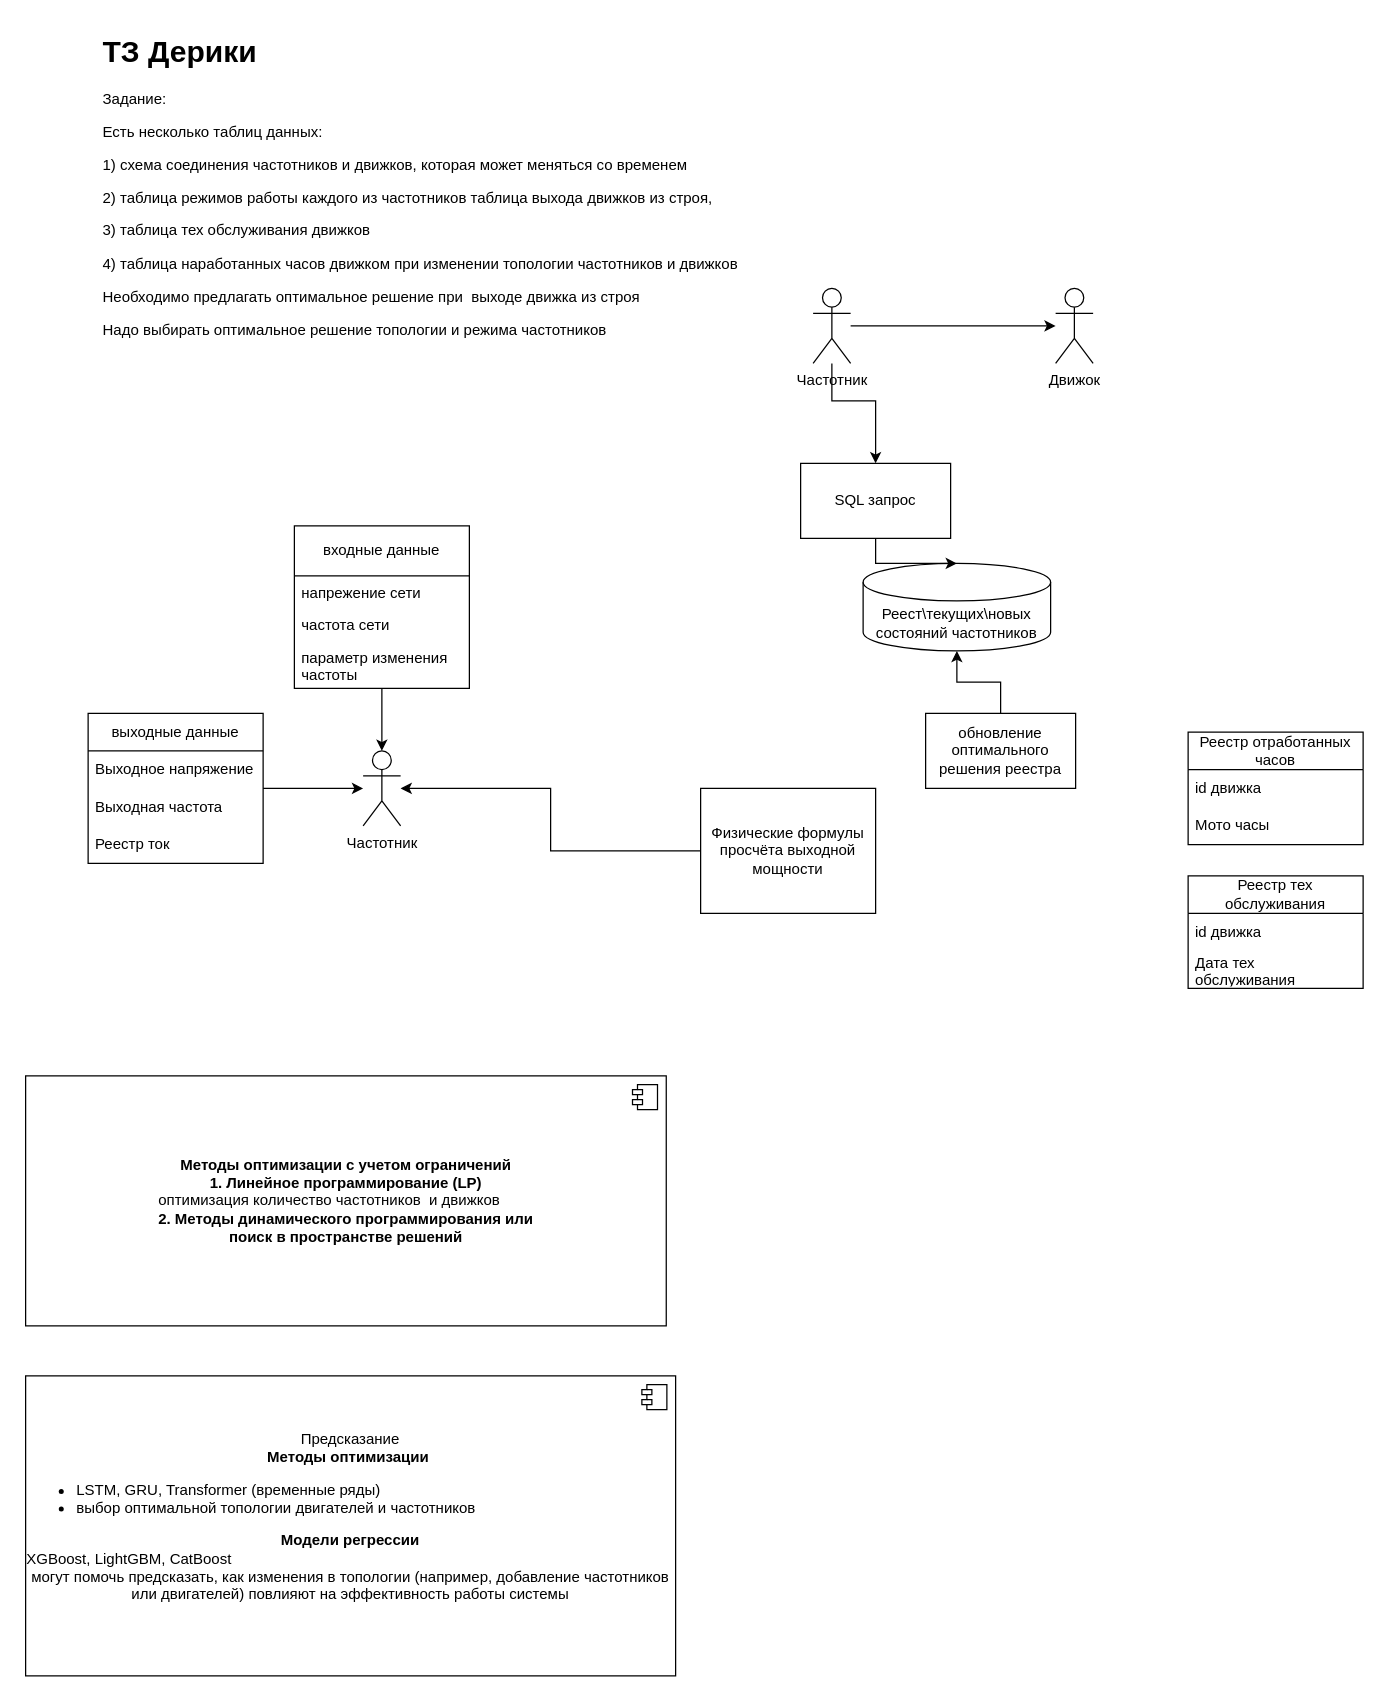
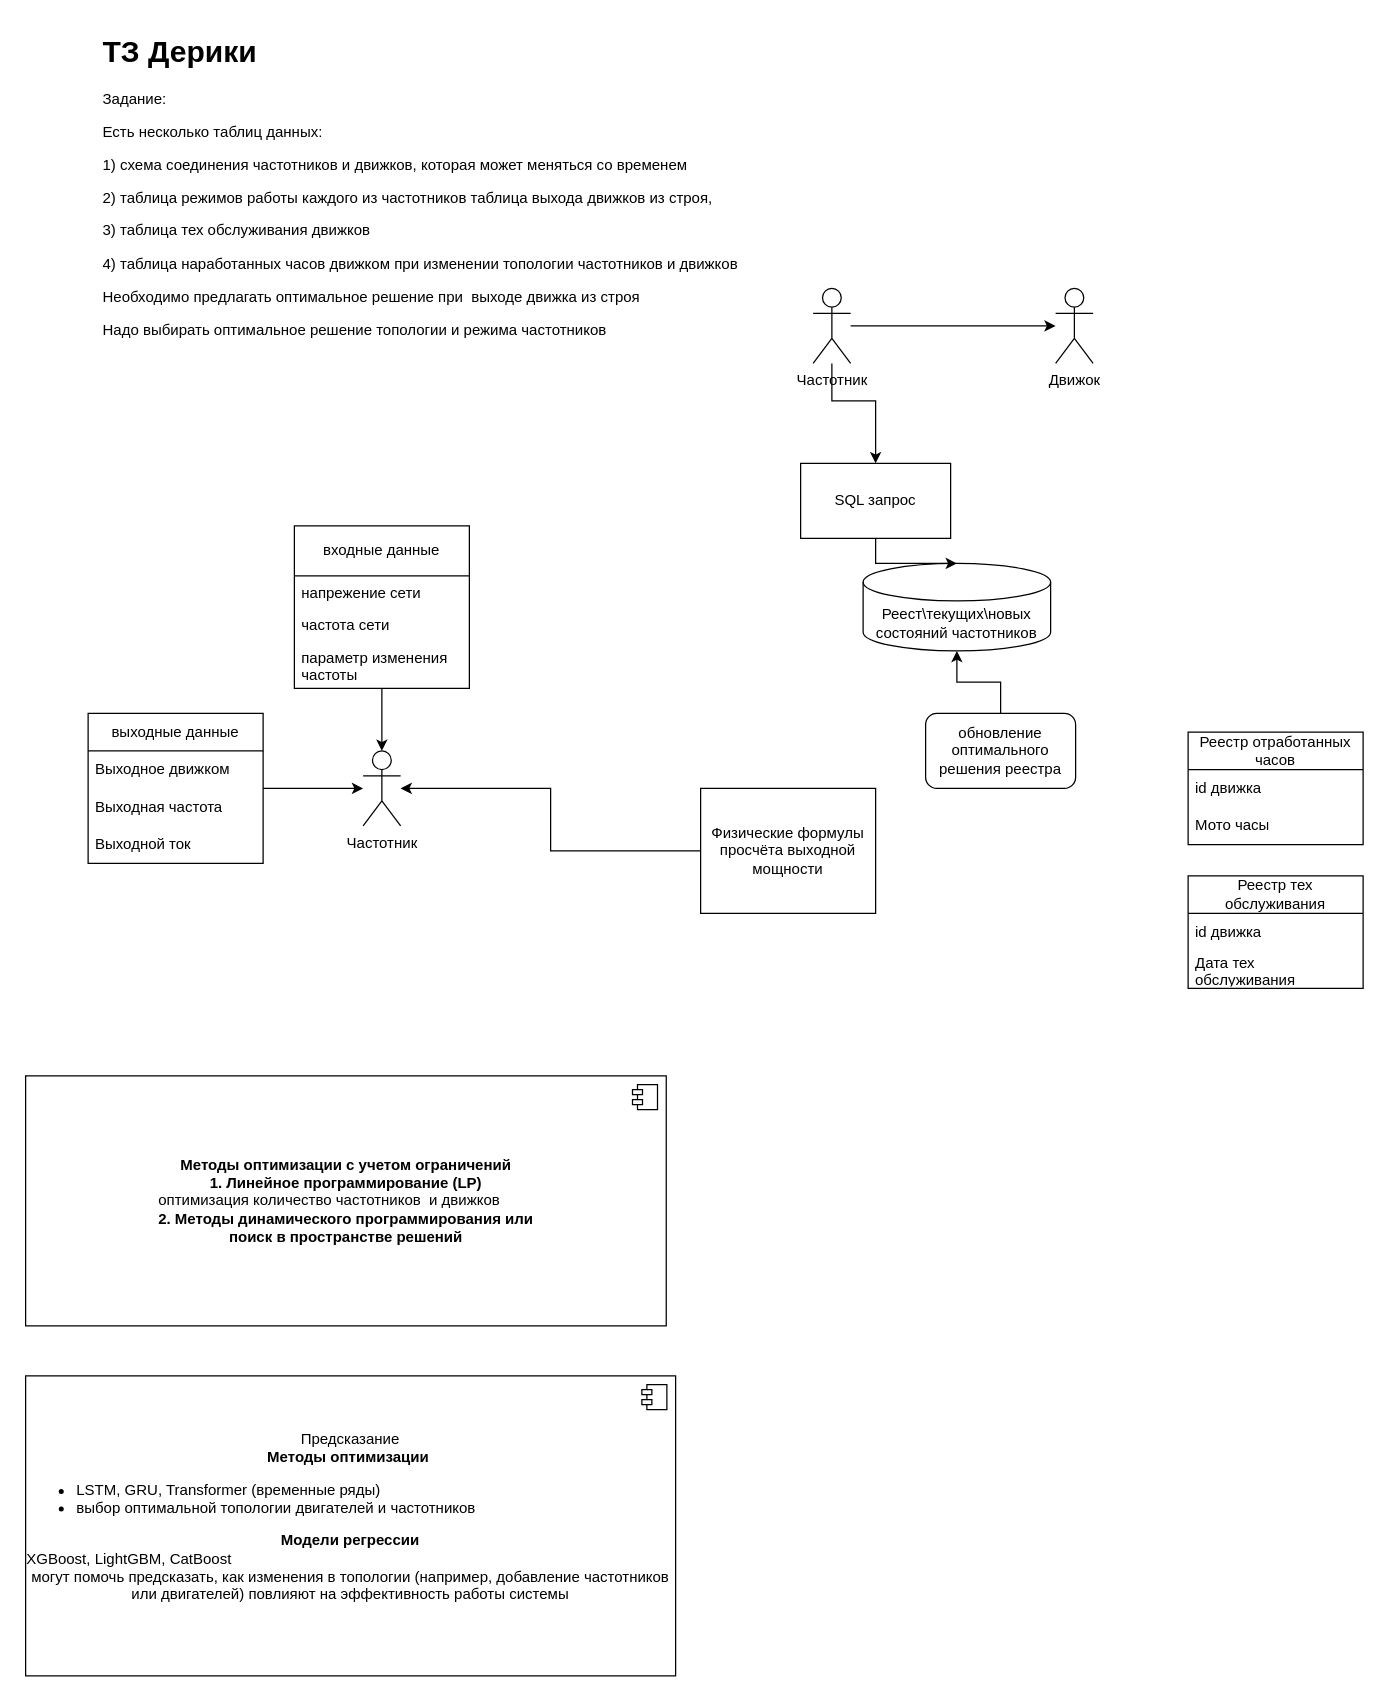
(1001, 751) -> (1001, 751)
(173, 769) -> (161, 769)
(136, 844) -> (144, 844)
